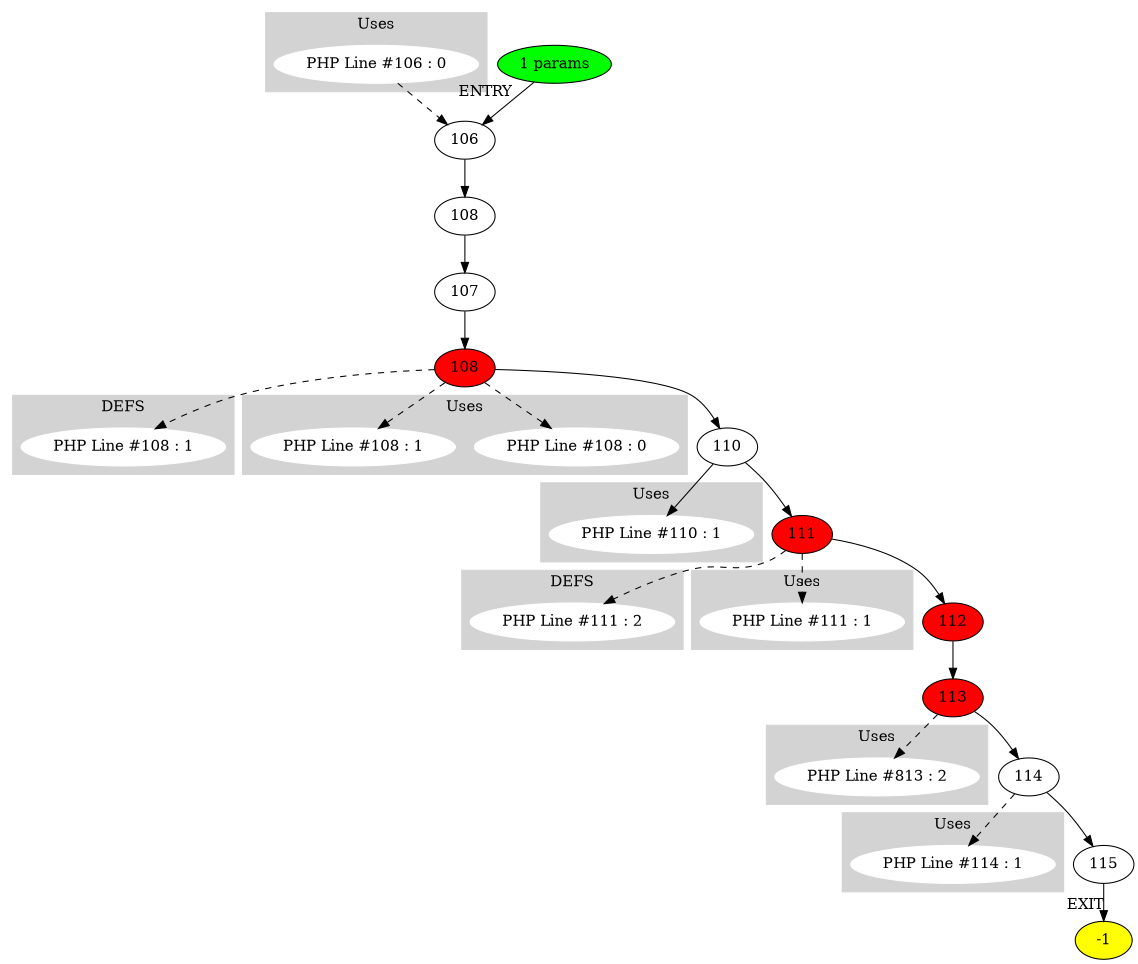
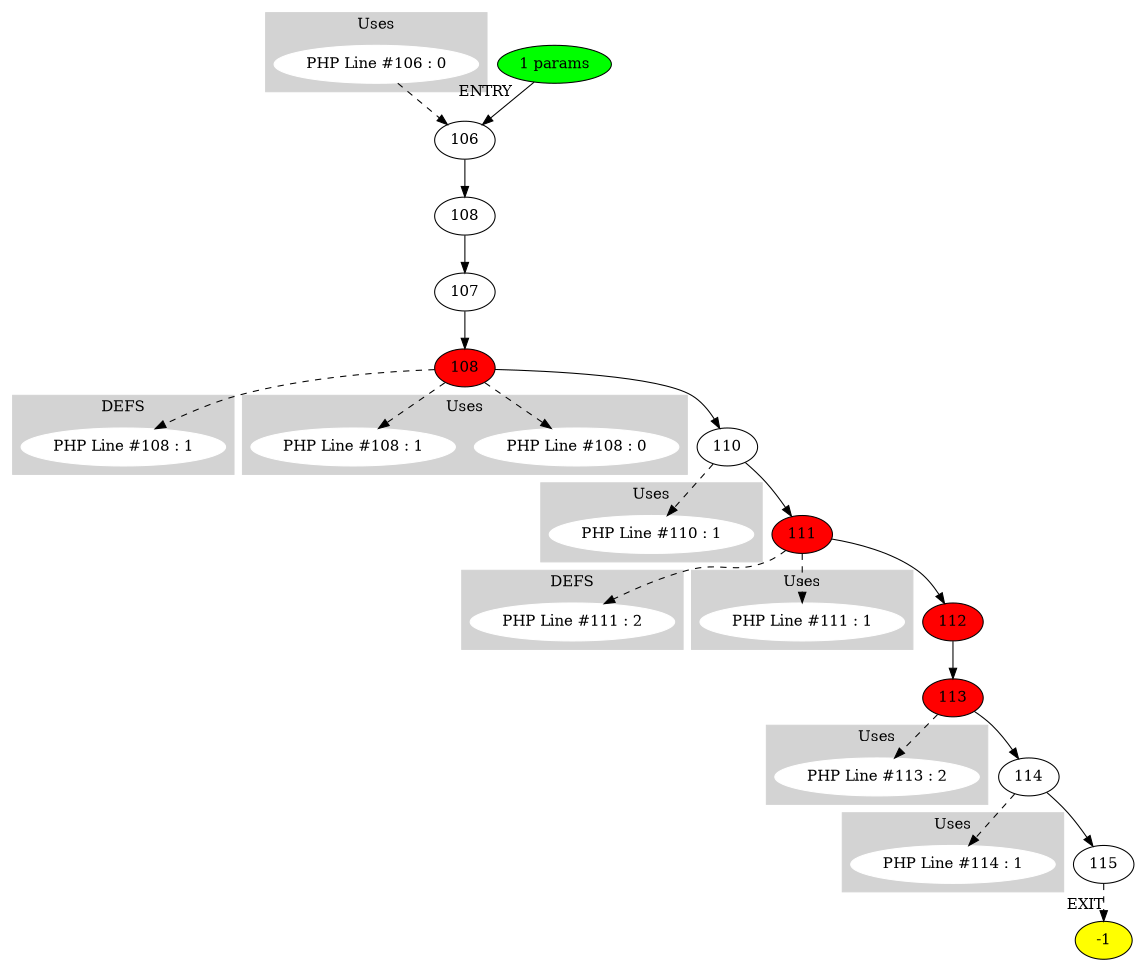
(691, 489) -> (691, 489)
(877, 777) -> (877, 777)
(1104, 897) -> (1104, 897)
